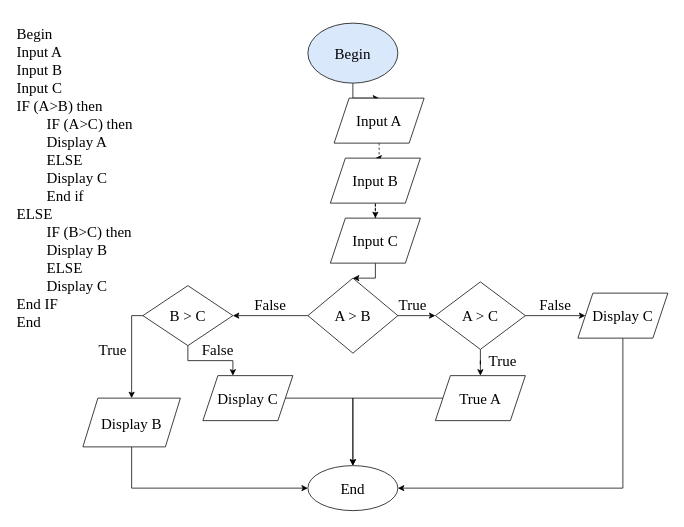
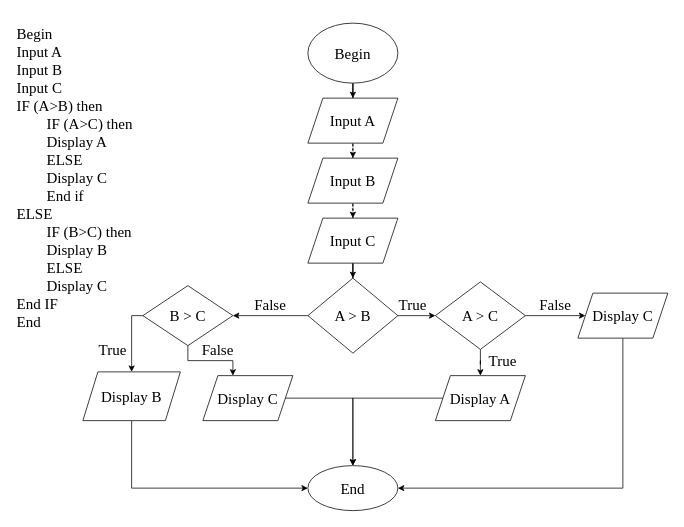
(353, 53) -> (353, 53)
(379, 120) -> (353, 120)
(375, 180) -> (353, 180)
(375, 240) -> (353, 240)
(480, 398) -> (480, 398)
(132, 422) -> (132, 396)
